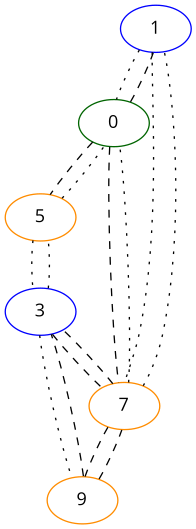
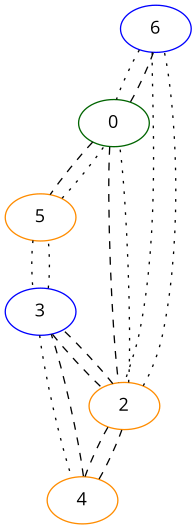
(156, 29) -> (156, 29)
(124, 406) -> (124, 406)
(83, 500) -> (83, 500)
